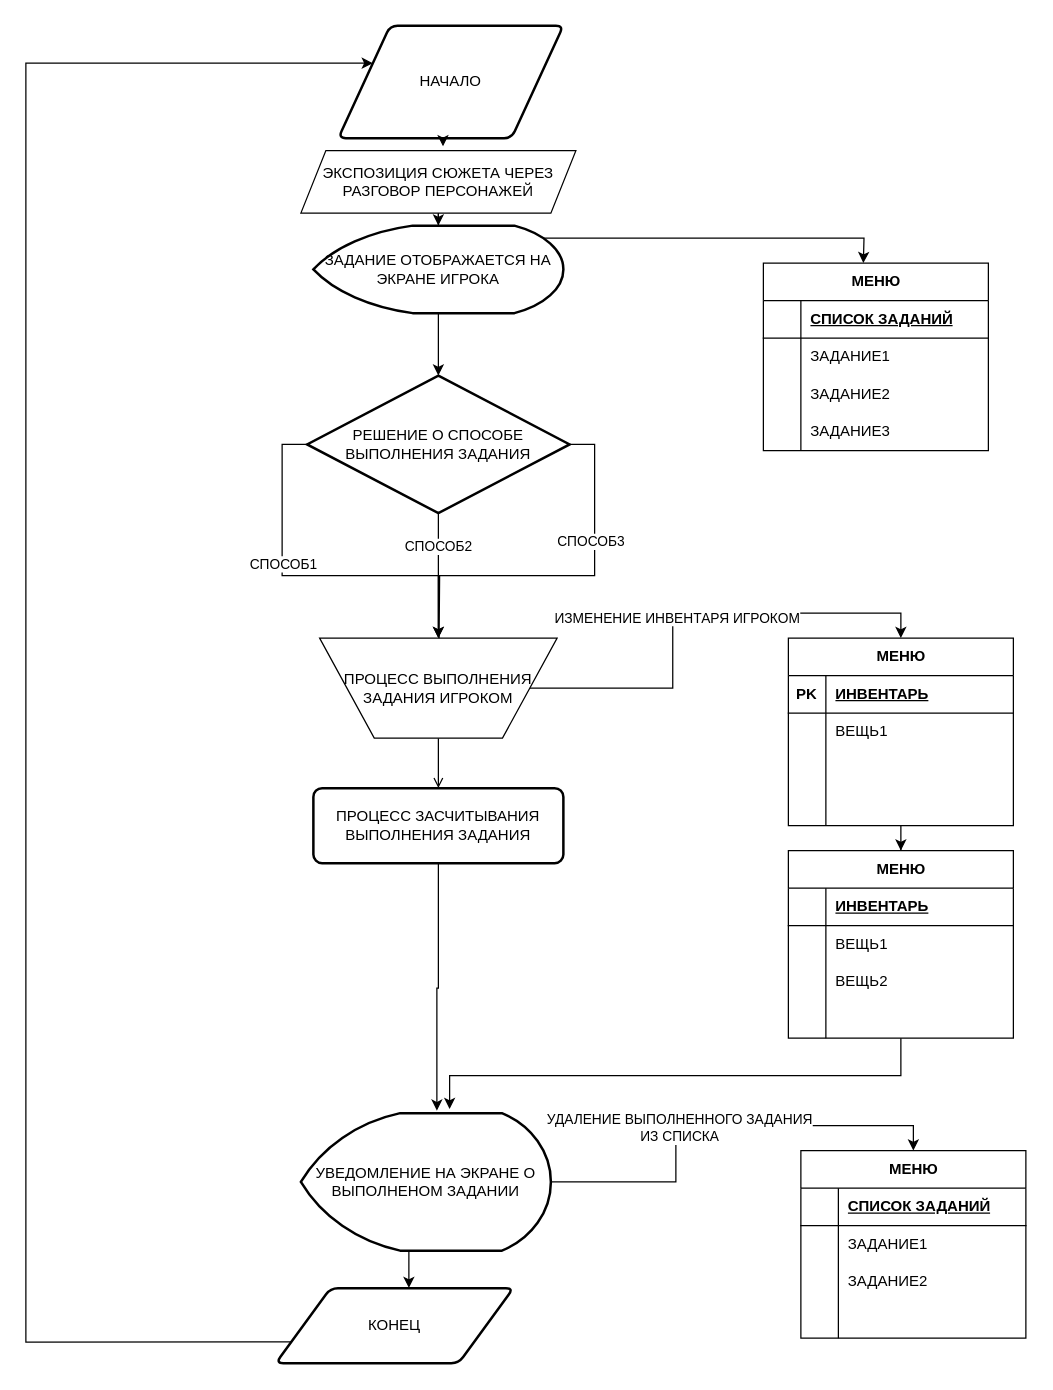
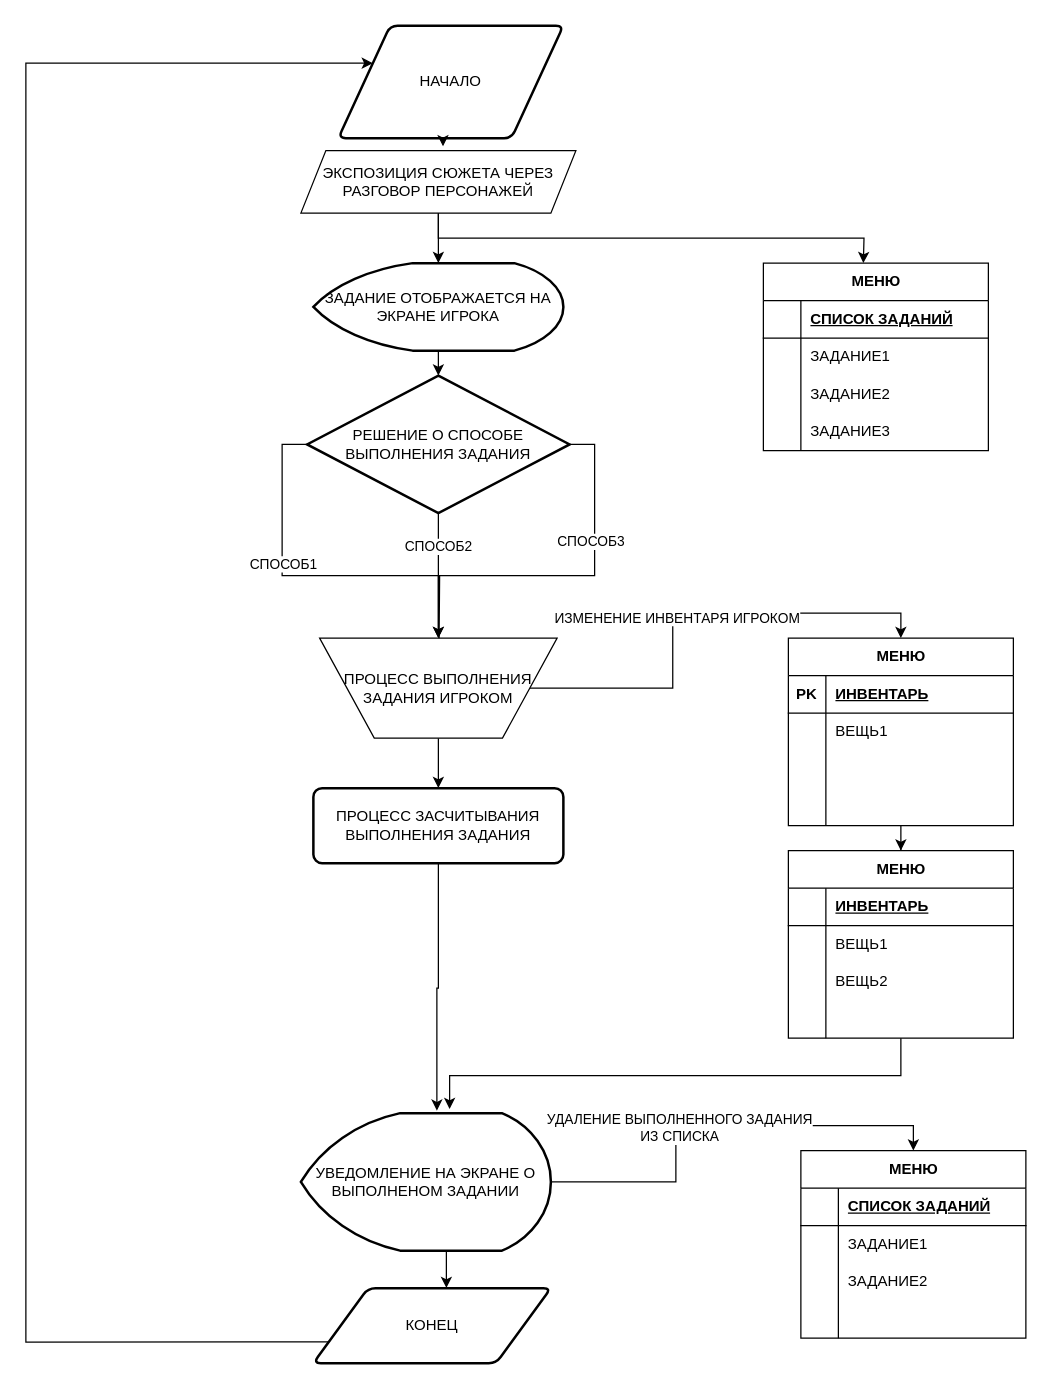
(438, 269) -> (438, 307)
(438, 780) -> (438, 778)
(394, 1326) -> (432, 1326)
